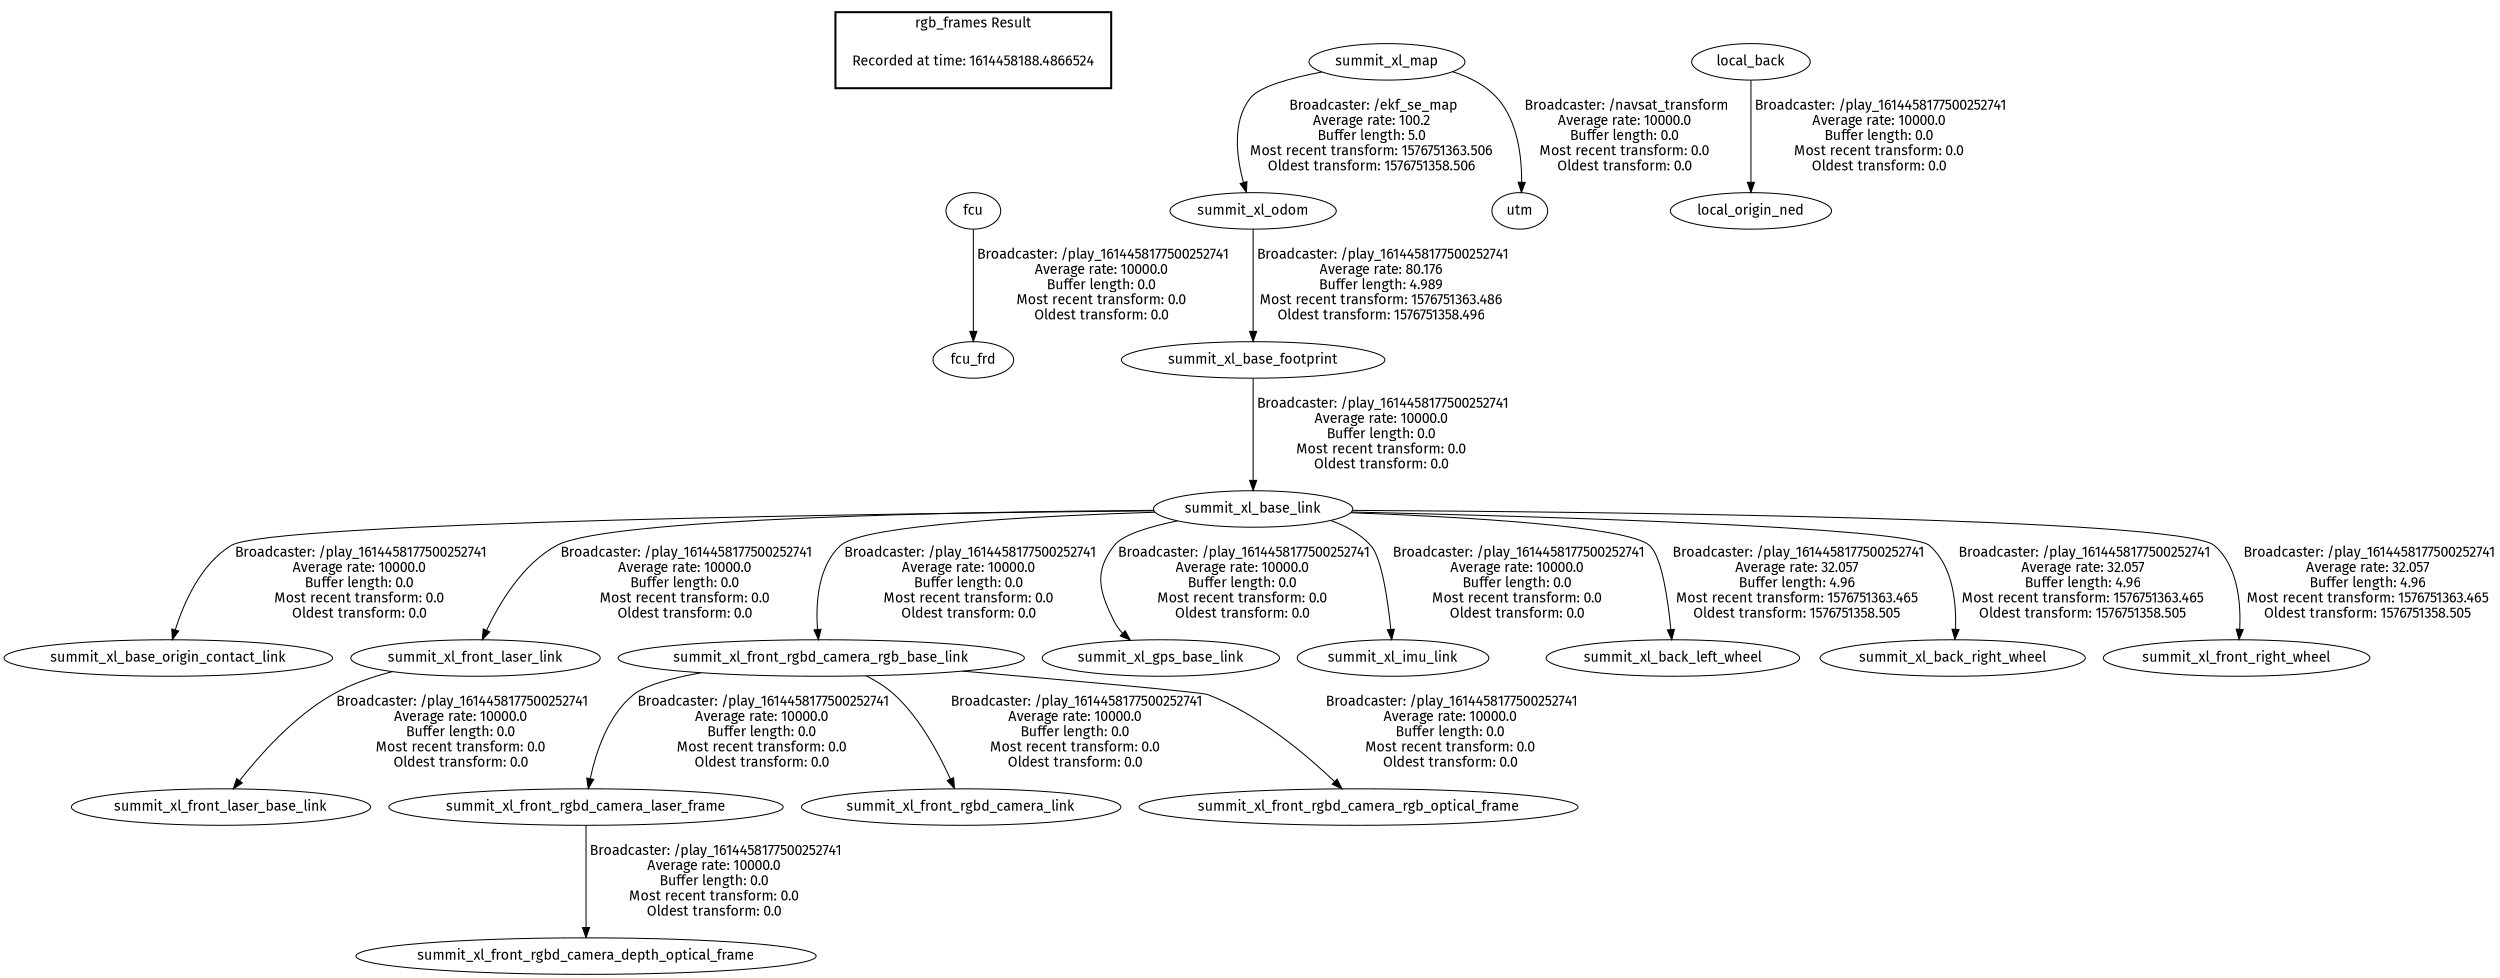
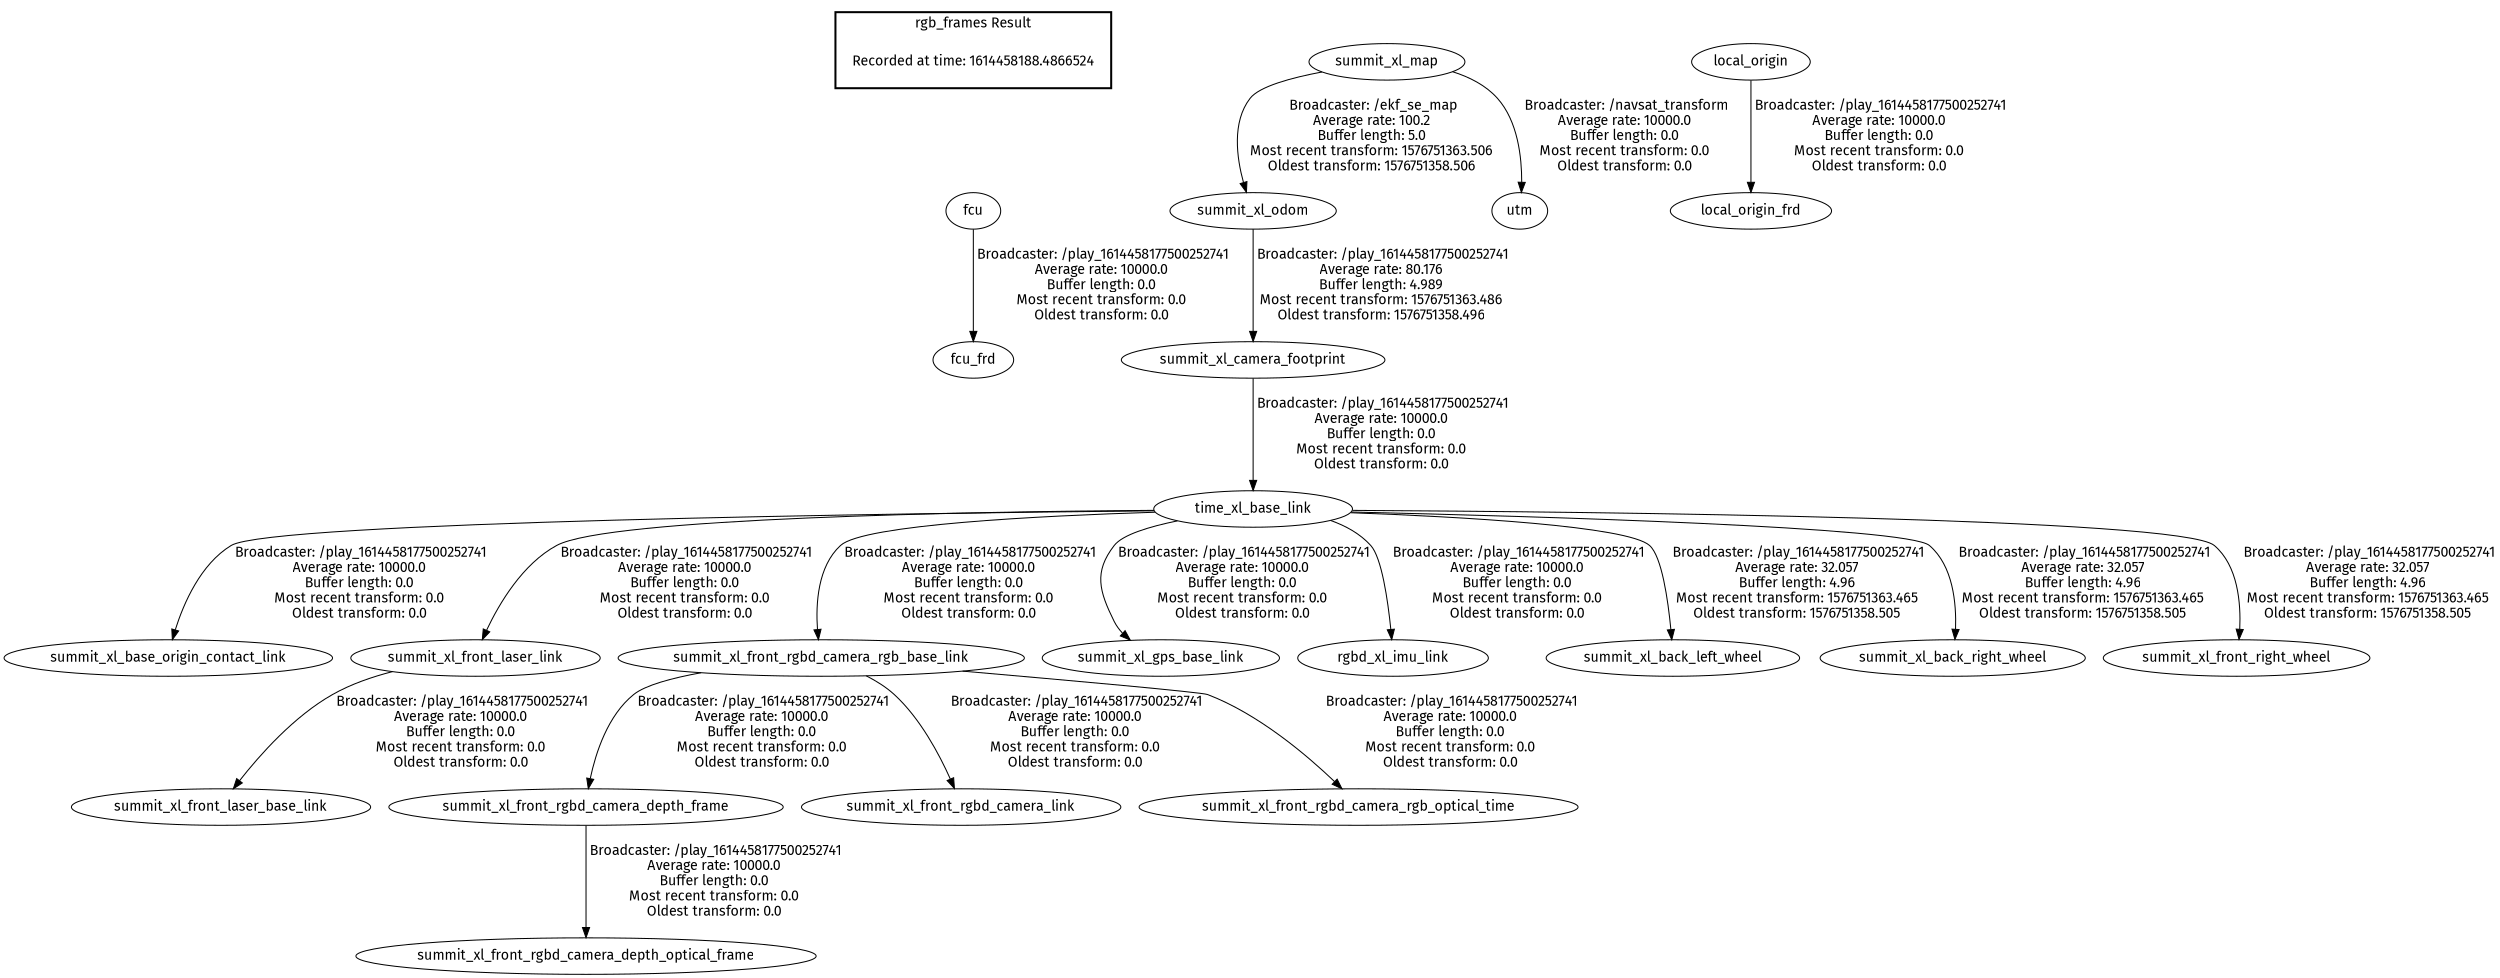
(1751, 62) -> (1751, 62)
(1751, 211) -> (1751, 211)
(1253, 360) -> (1253, 360)
(1253, 509) -> (1253, 509)
(1393, 658) -> (1393, 658)
(586, 807) -> (586, 807)
(1359, 807) -> (1359, 807)
